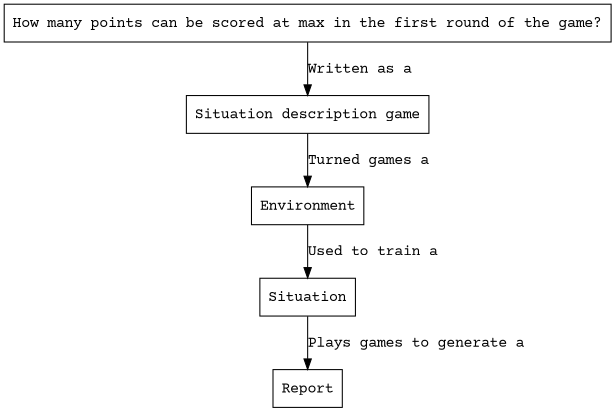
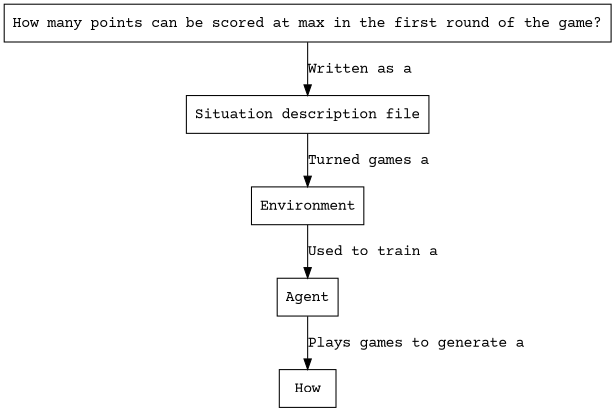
(308, 114) -> (308, 114)
(308, 297) -> (308, 297)
(308, 388) -> (308, 388)
